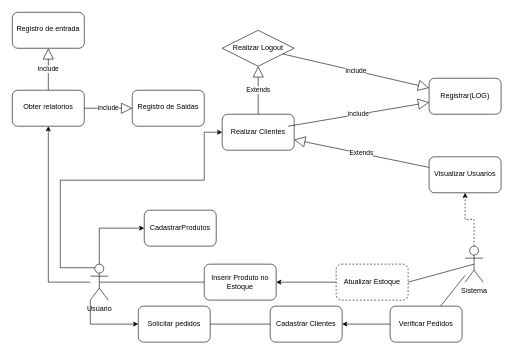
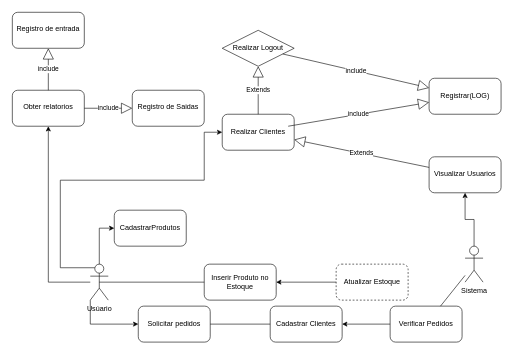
(471, 220) -> (471, 220)
(180, 228) -> (150, 228)
(440, 274) -> none
